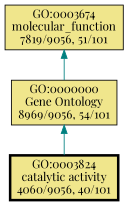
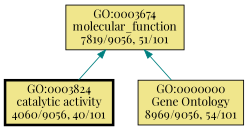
(64, 144) -> (89, 68)
